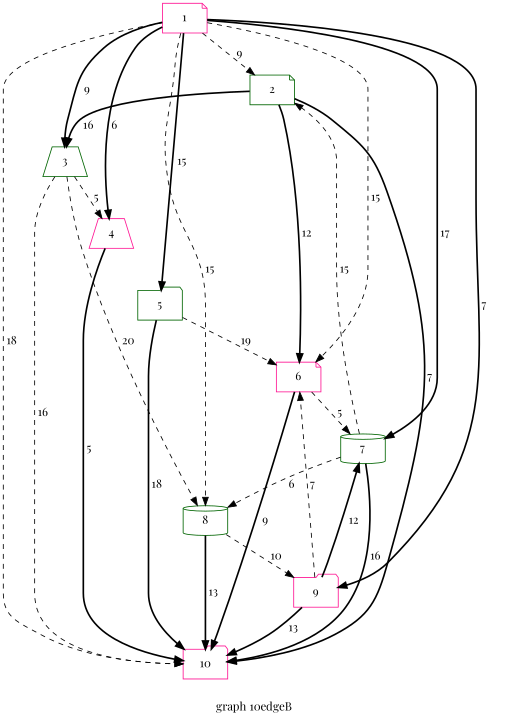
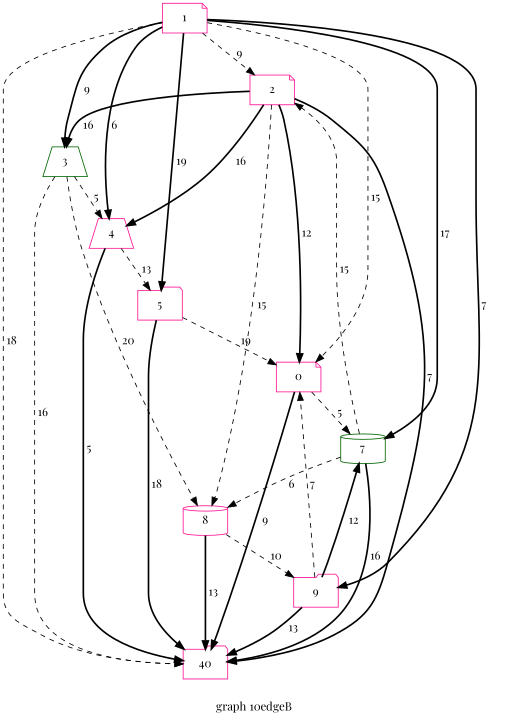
(272, 90) -> (272, 90)
(182, 162) -> (182, 162)
none -> (208, 174)
(199, 262) -> (253, 303)
none -> (133, 266)
(160, 305) -> (160, 305)
(299, 377) -> (299, 377)
(205, 521) -> (205, 521)
(205, 664) -> (205, 664)
